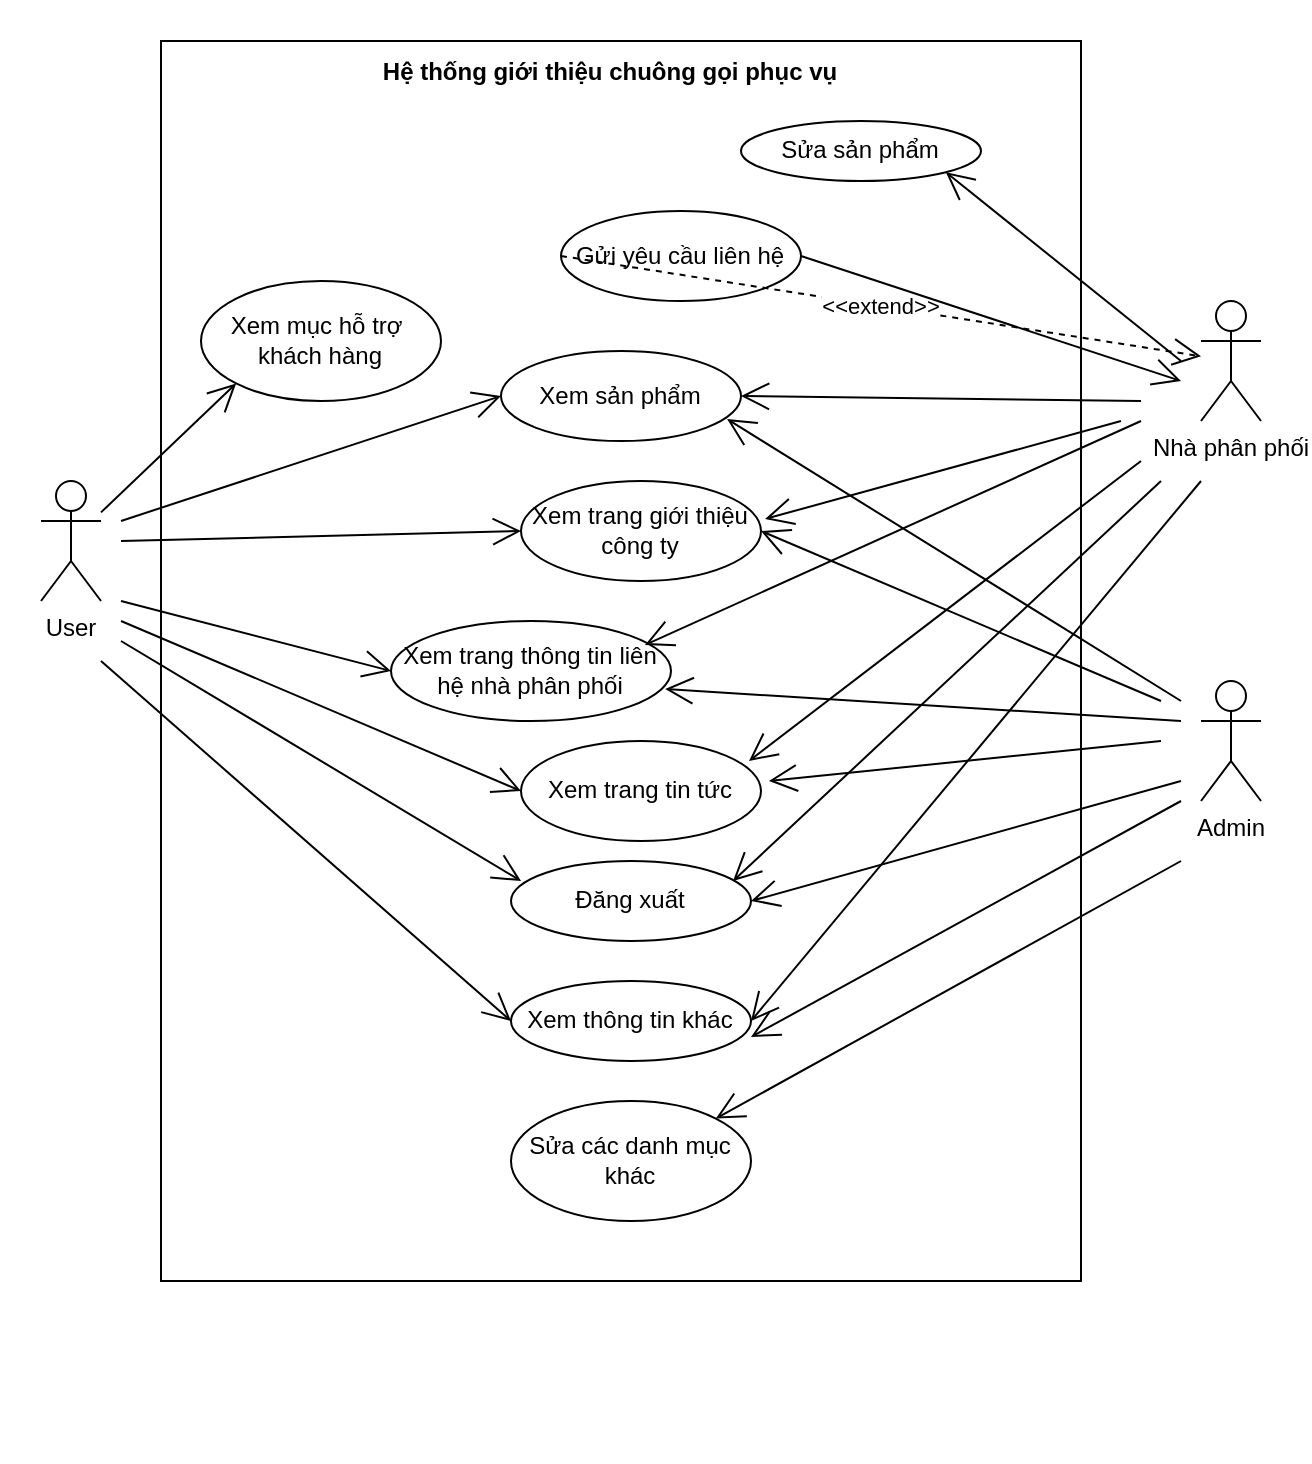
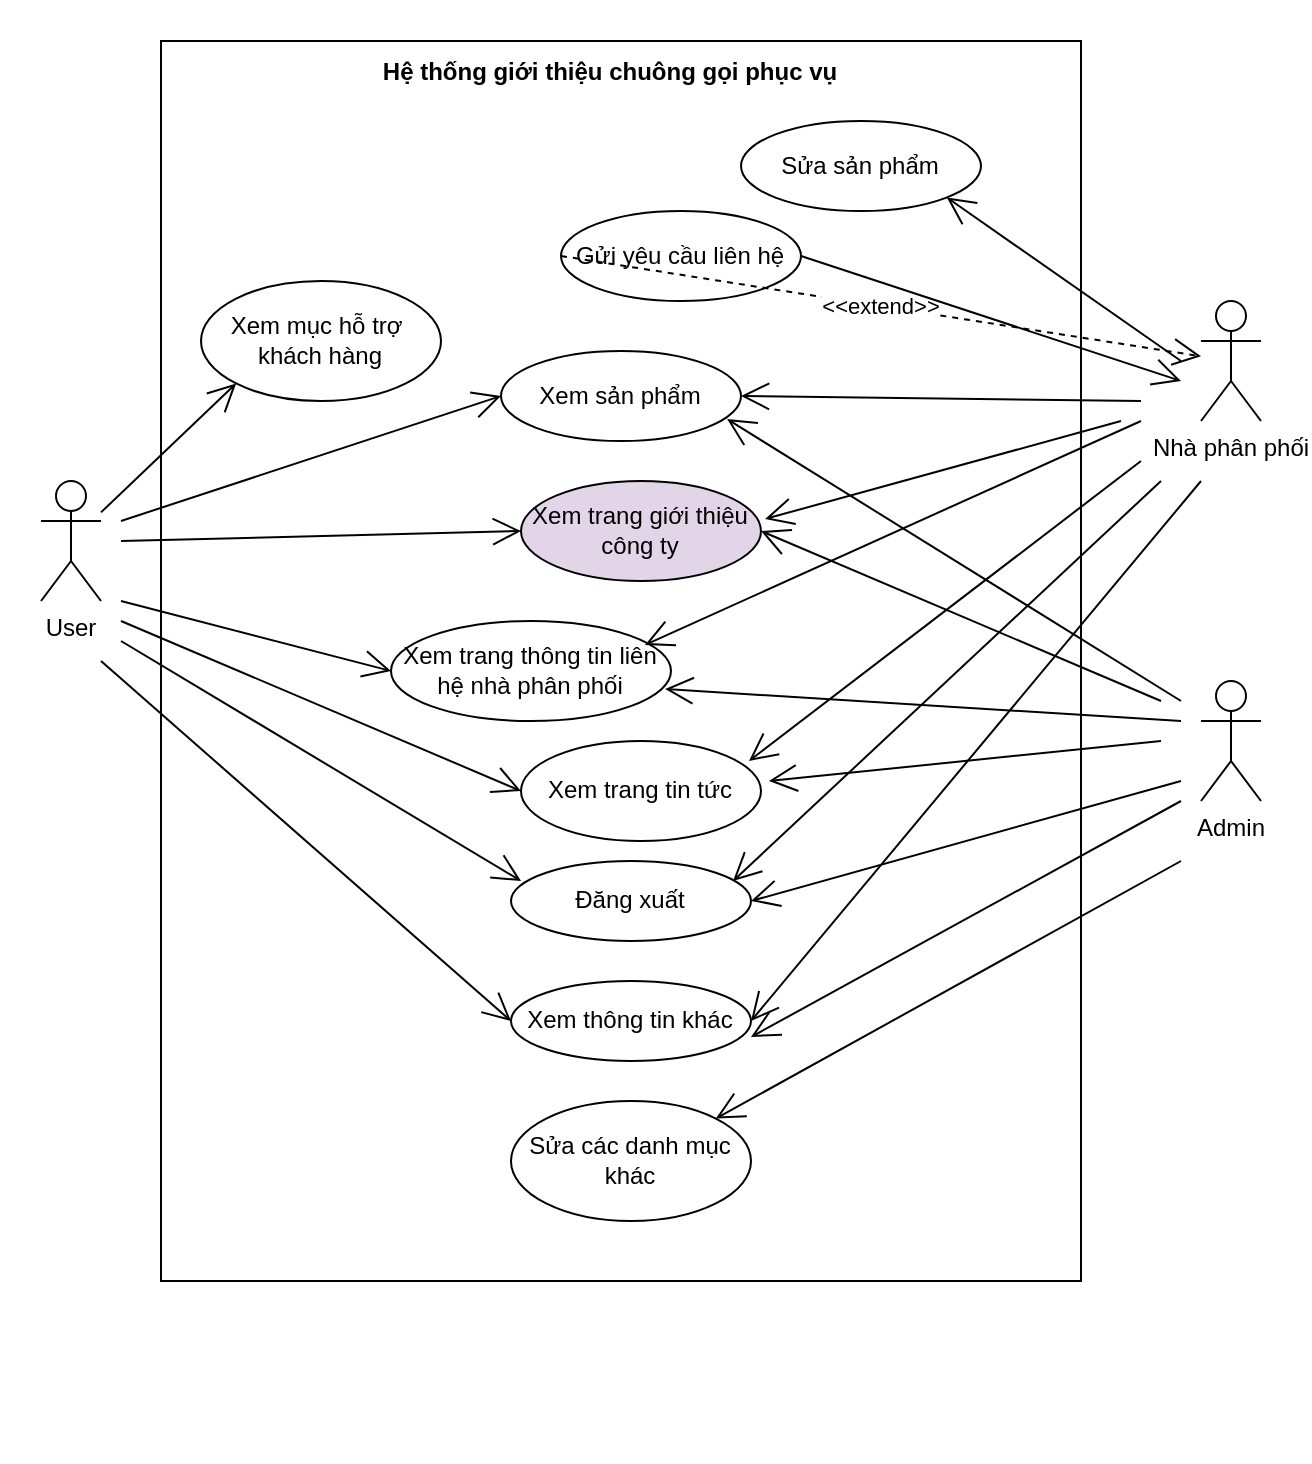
(861, 151) -> (861, 166)
(641, 531) -> (641, 531)
